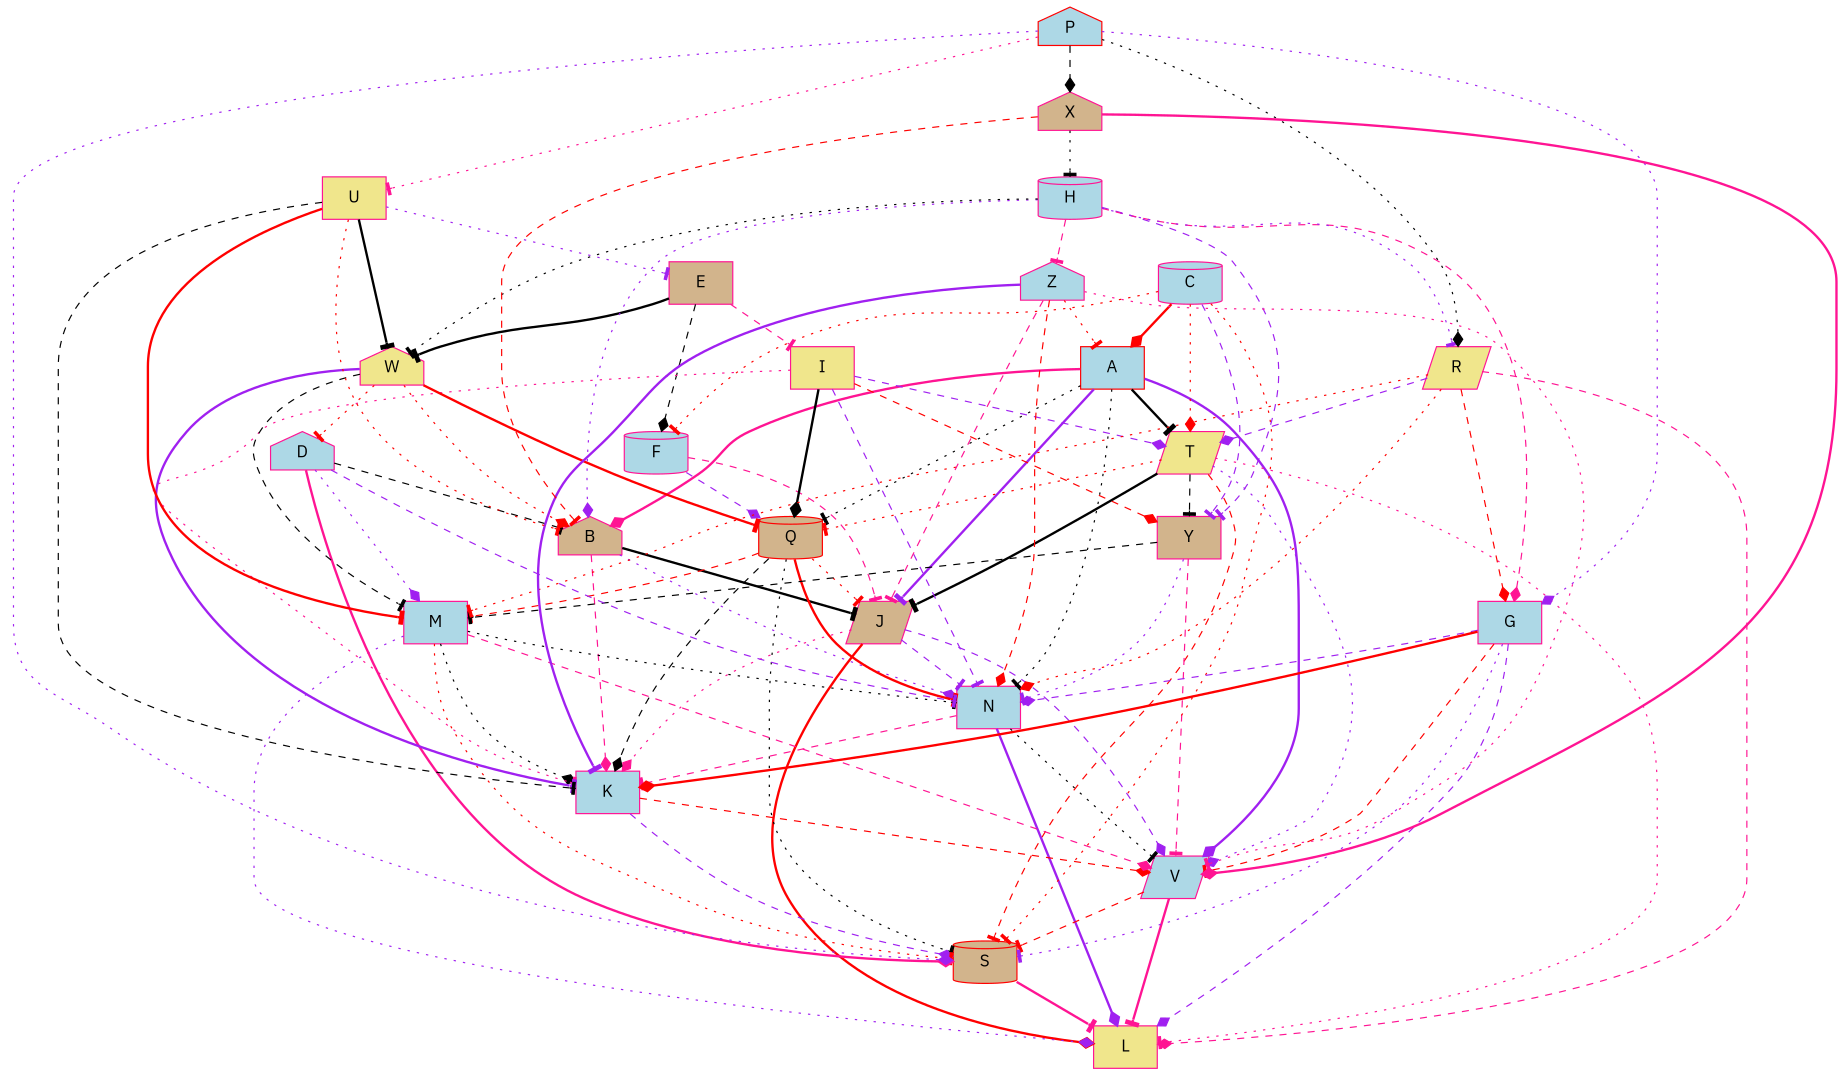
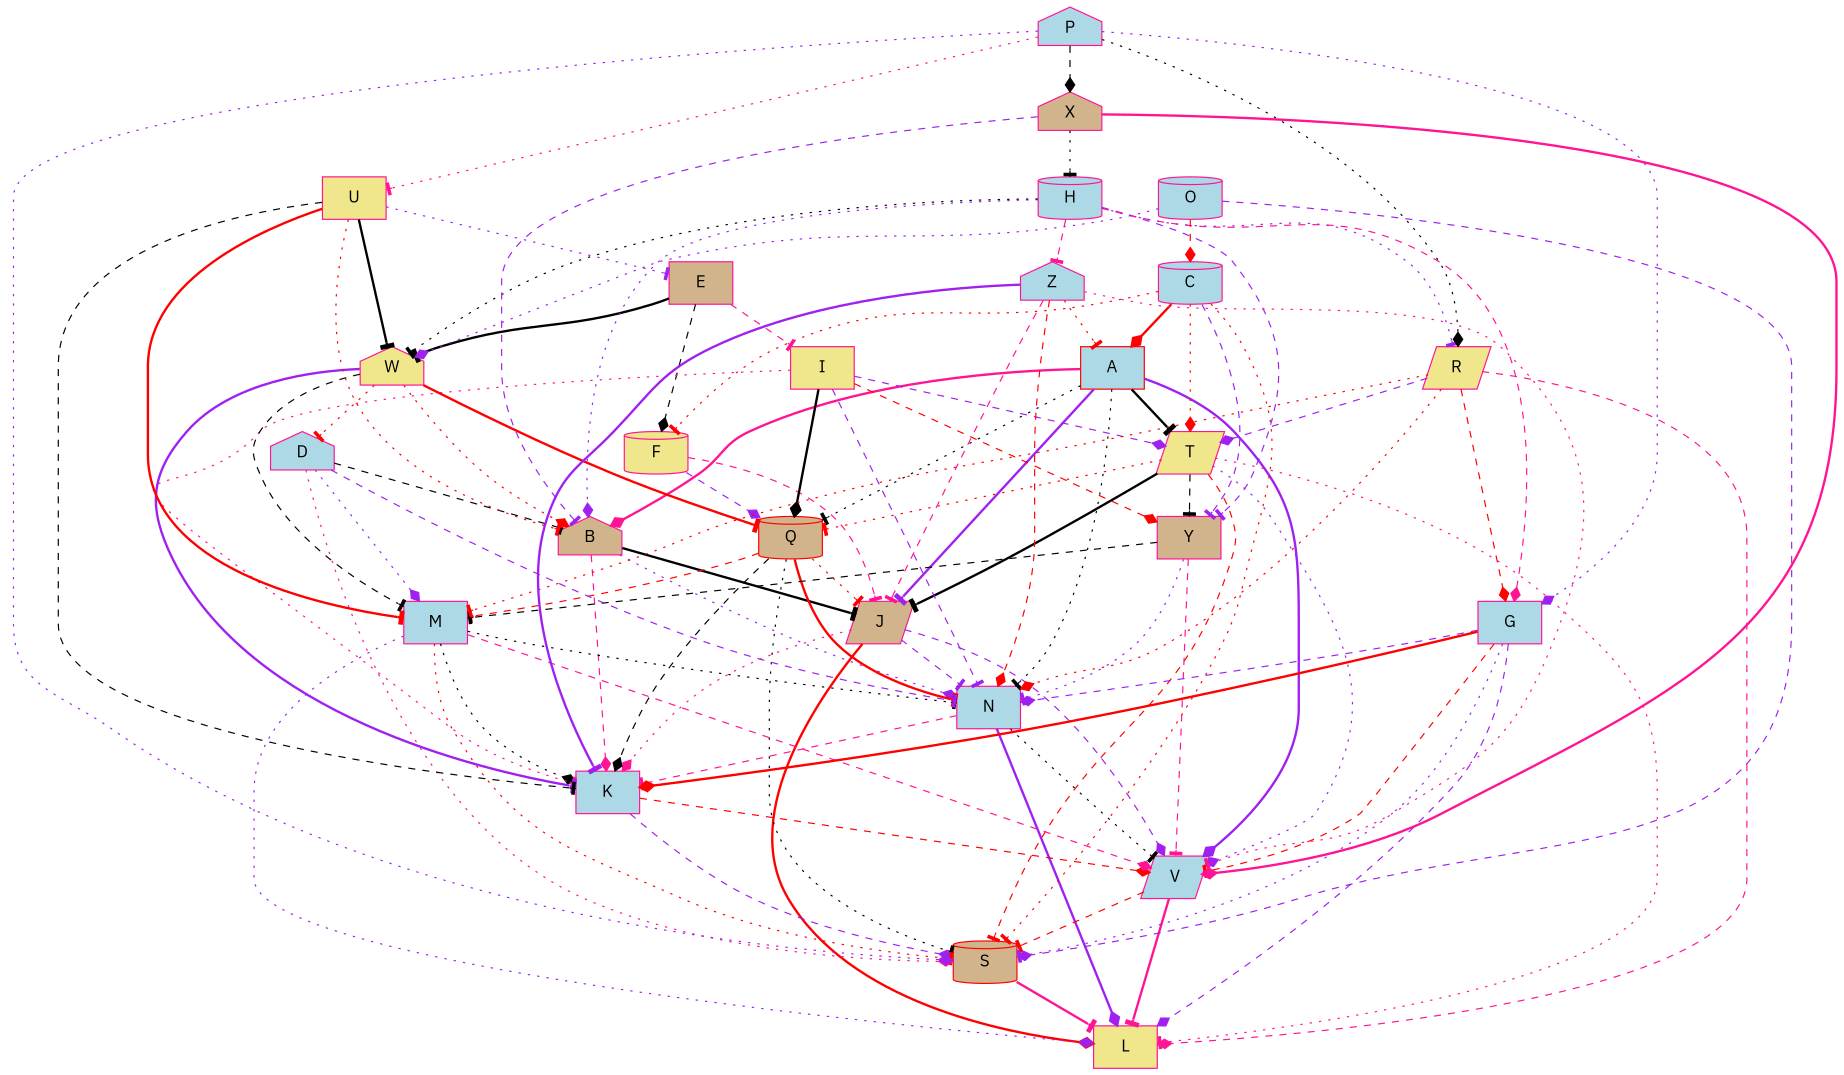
(1070, 28) -> (1070, 28)
(626, 188) -> (626, 188)
none -> (1190, 198)
(656, 453) -> (656, 453)
(514, 855) -> (514, 855)
